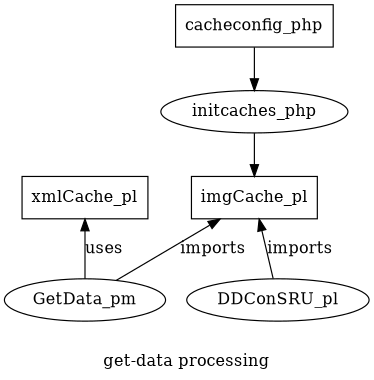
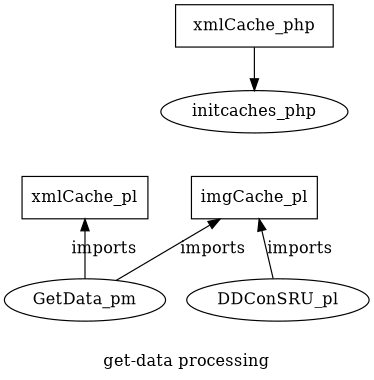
(254, 26) -> (254, 26)
(254, 149) -> none
(104, 249) -> (104, 249)
